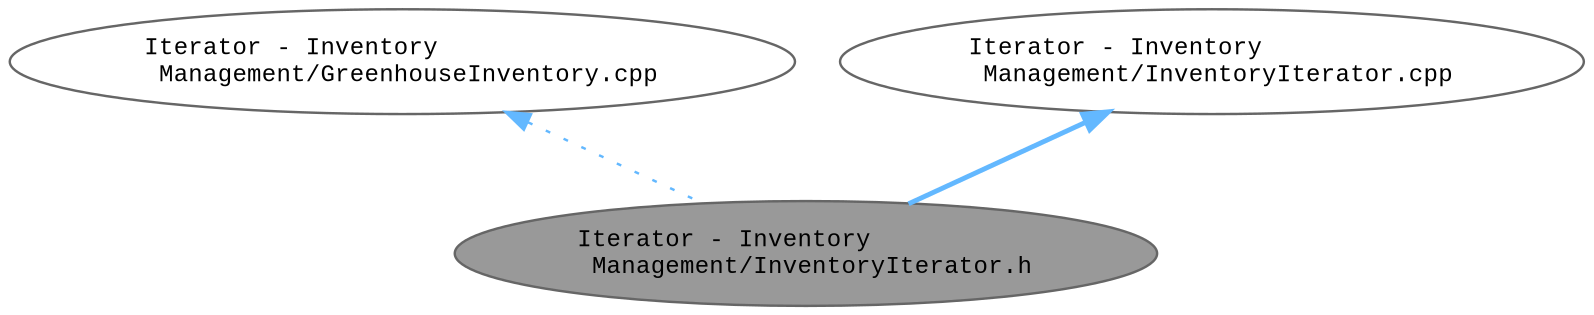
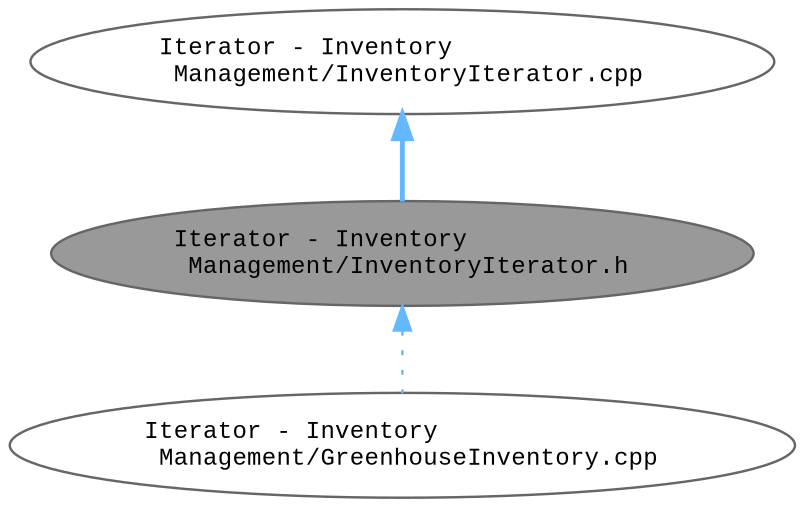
(616, 163) -> (402, 362)
